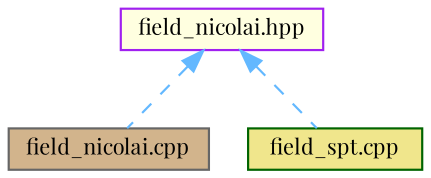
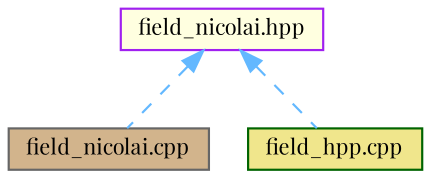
(335, 149) -> (335, 149)
